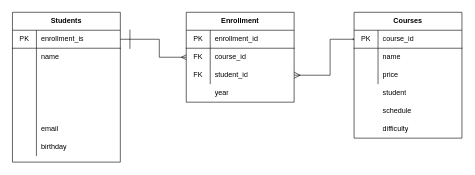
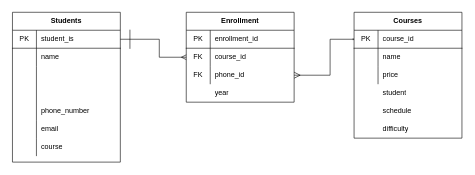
(65, 39) -> (60, 39)
(234, 75) -> (230, 75)
none -> (78, 111)
(56, 147) -> (53, 147)
